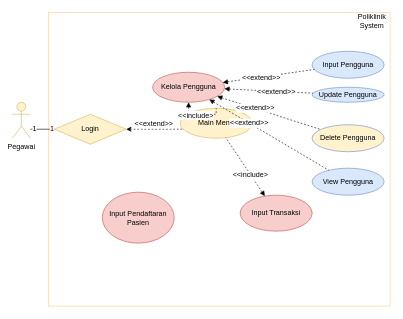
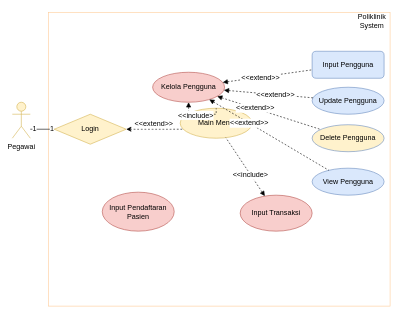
(348, 65) -> (348, 65)
(348, 95) -> (348, 101)
(138, 218) -> (138, 212)
